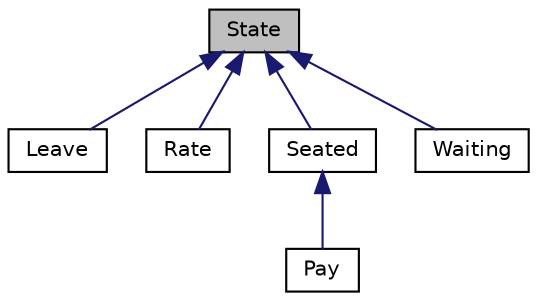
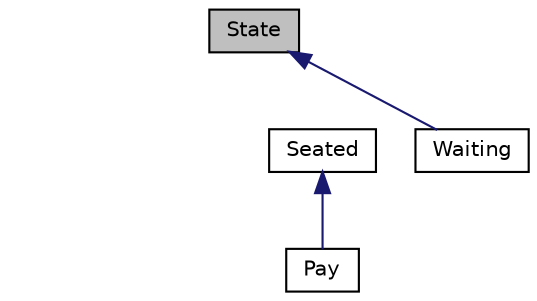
(294, 100) -> none
(58, 151) -> none
(188, 151) -> none
